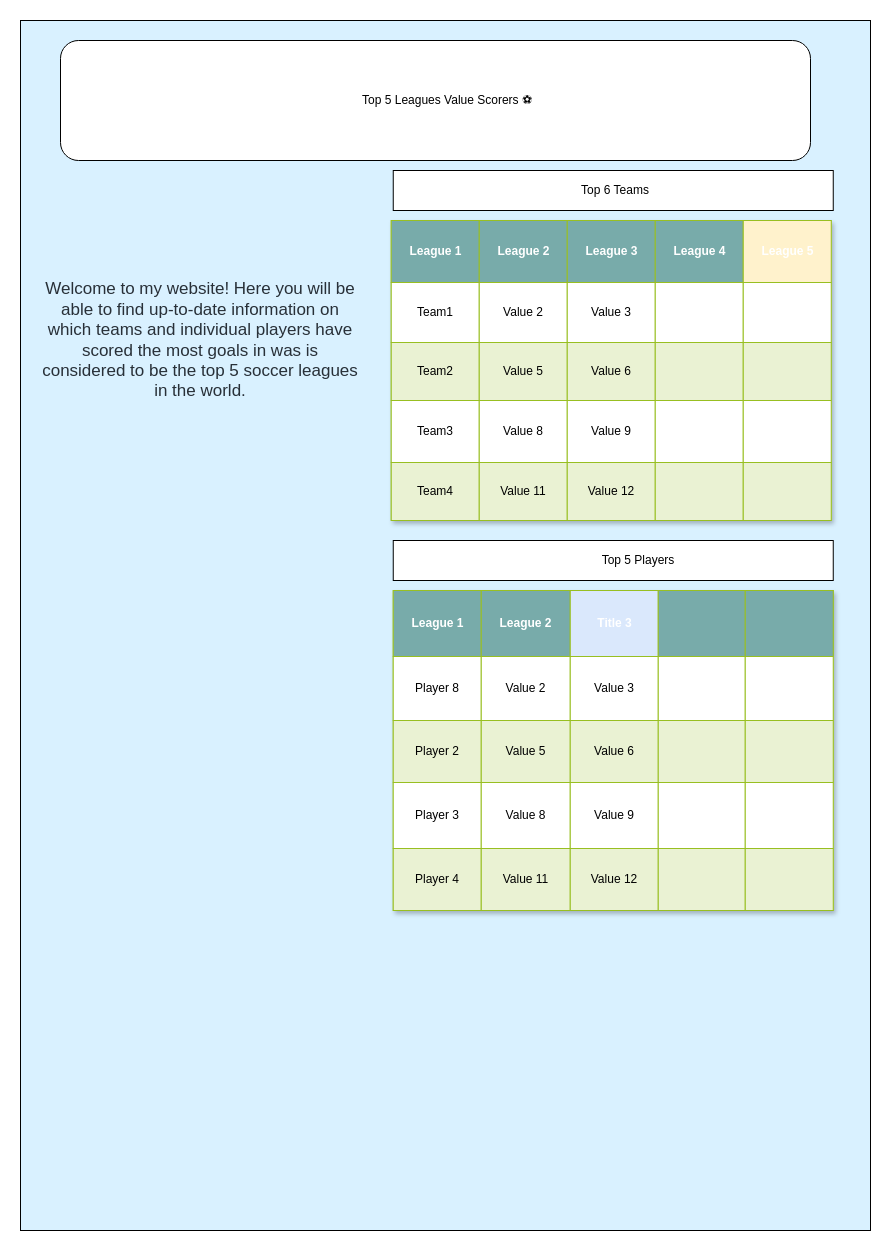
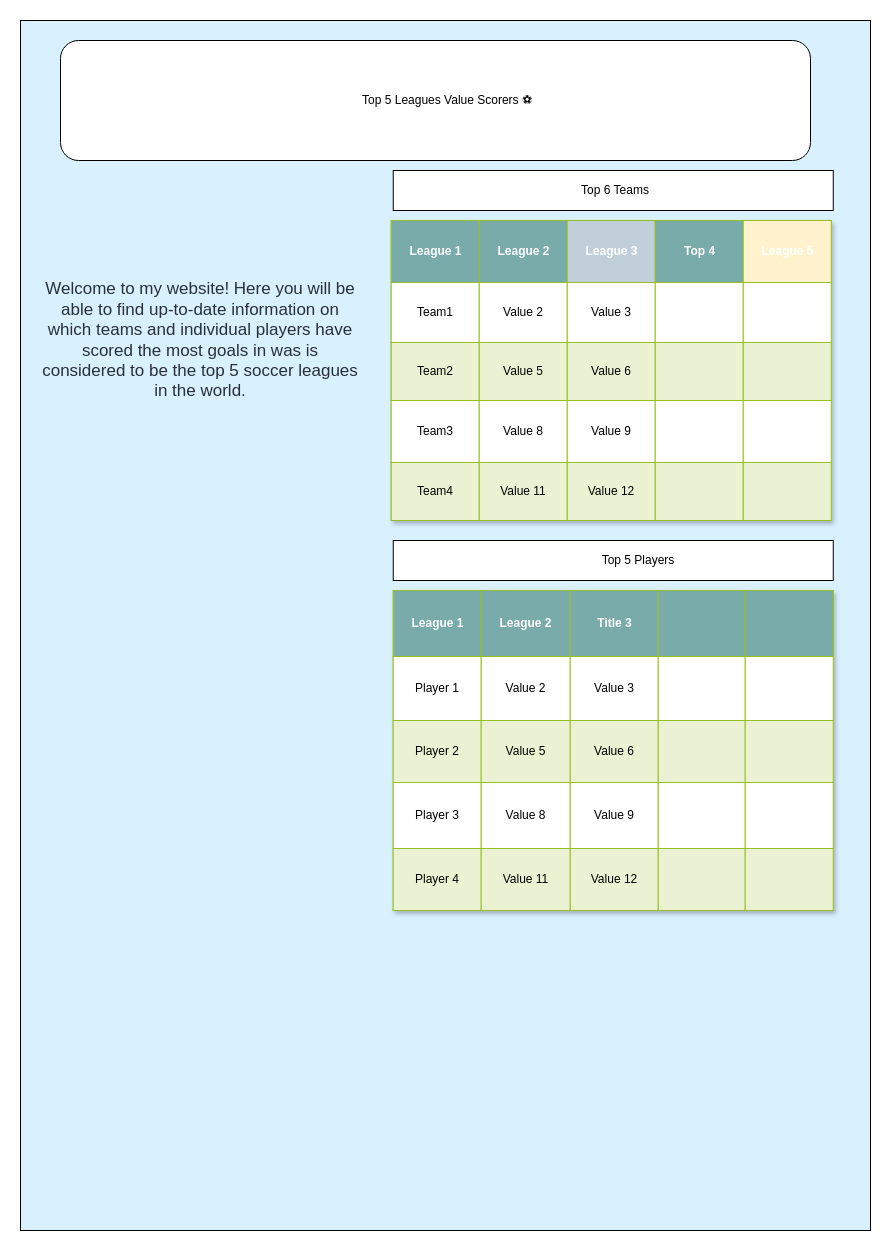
(611, 252) -> (611, 252)
(700, 252) -> (700, 252)
(614, 624) -> (614, 624)
(438, 689) -> (438, 689)
